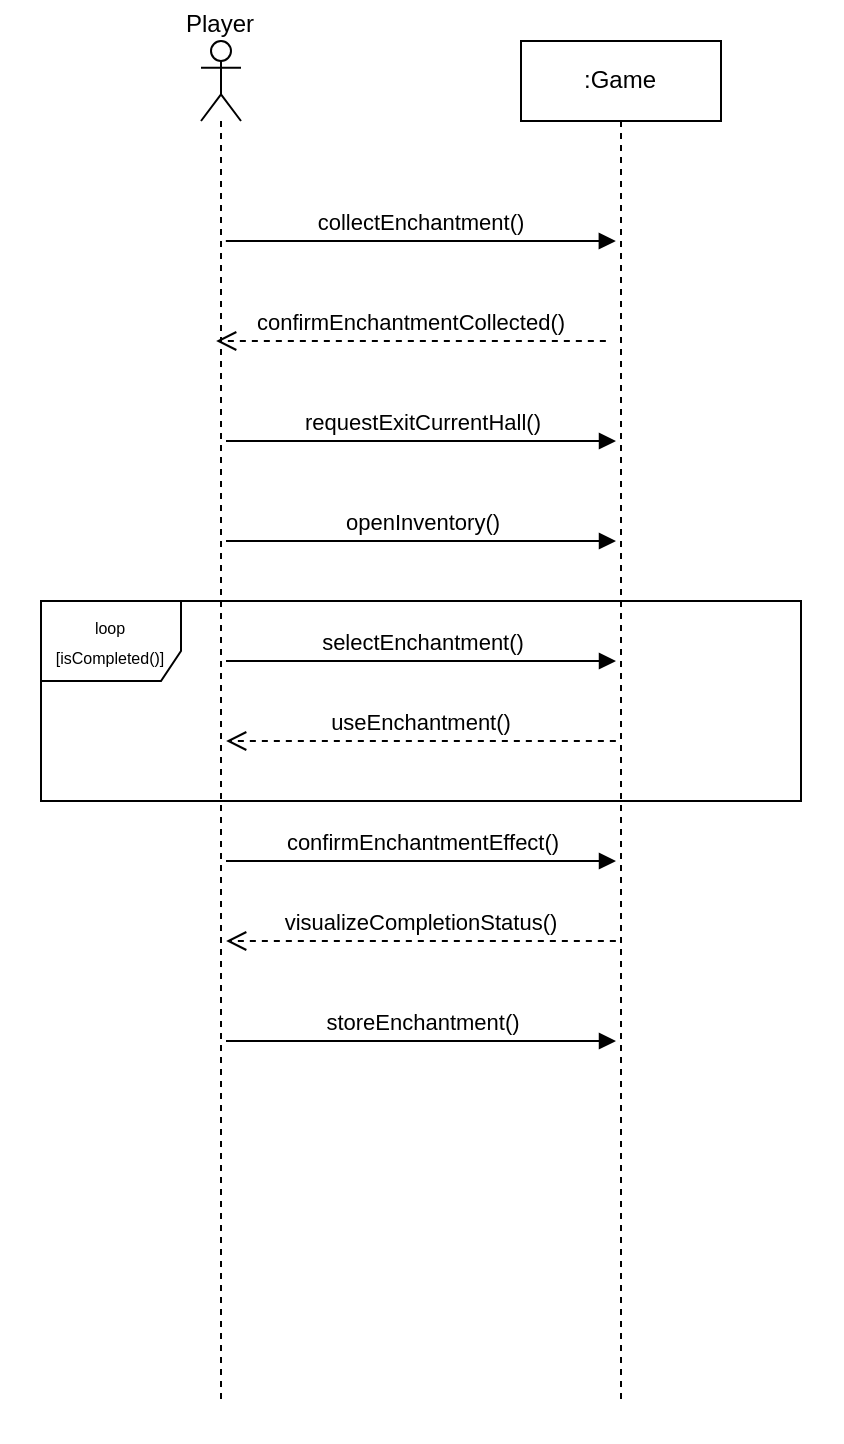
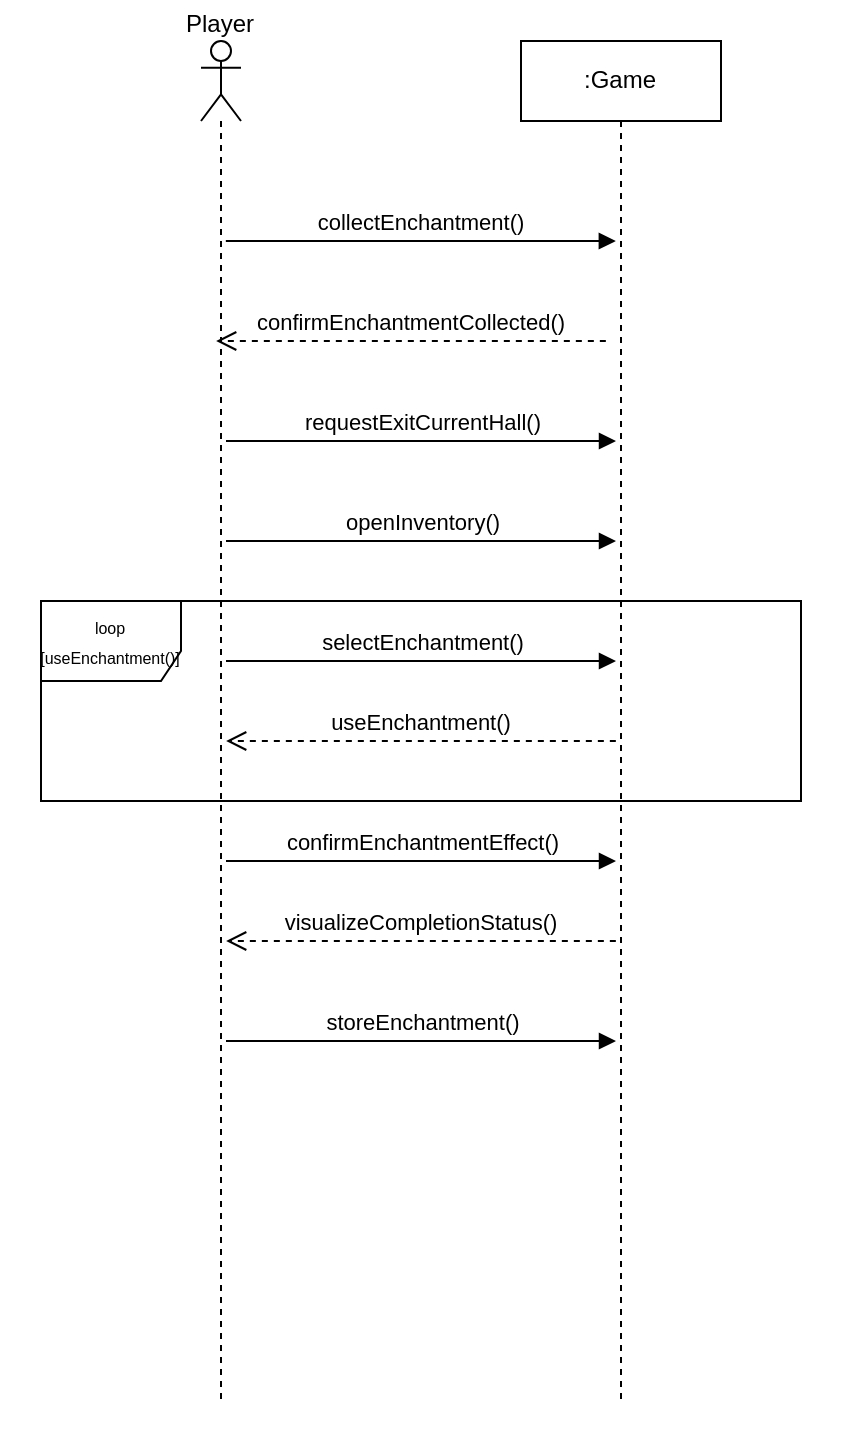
(111, 641) -> (111, 641)
